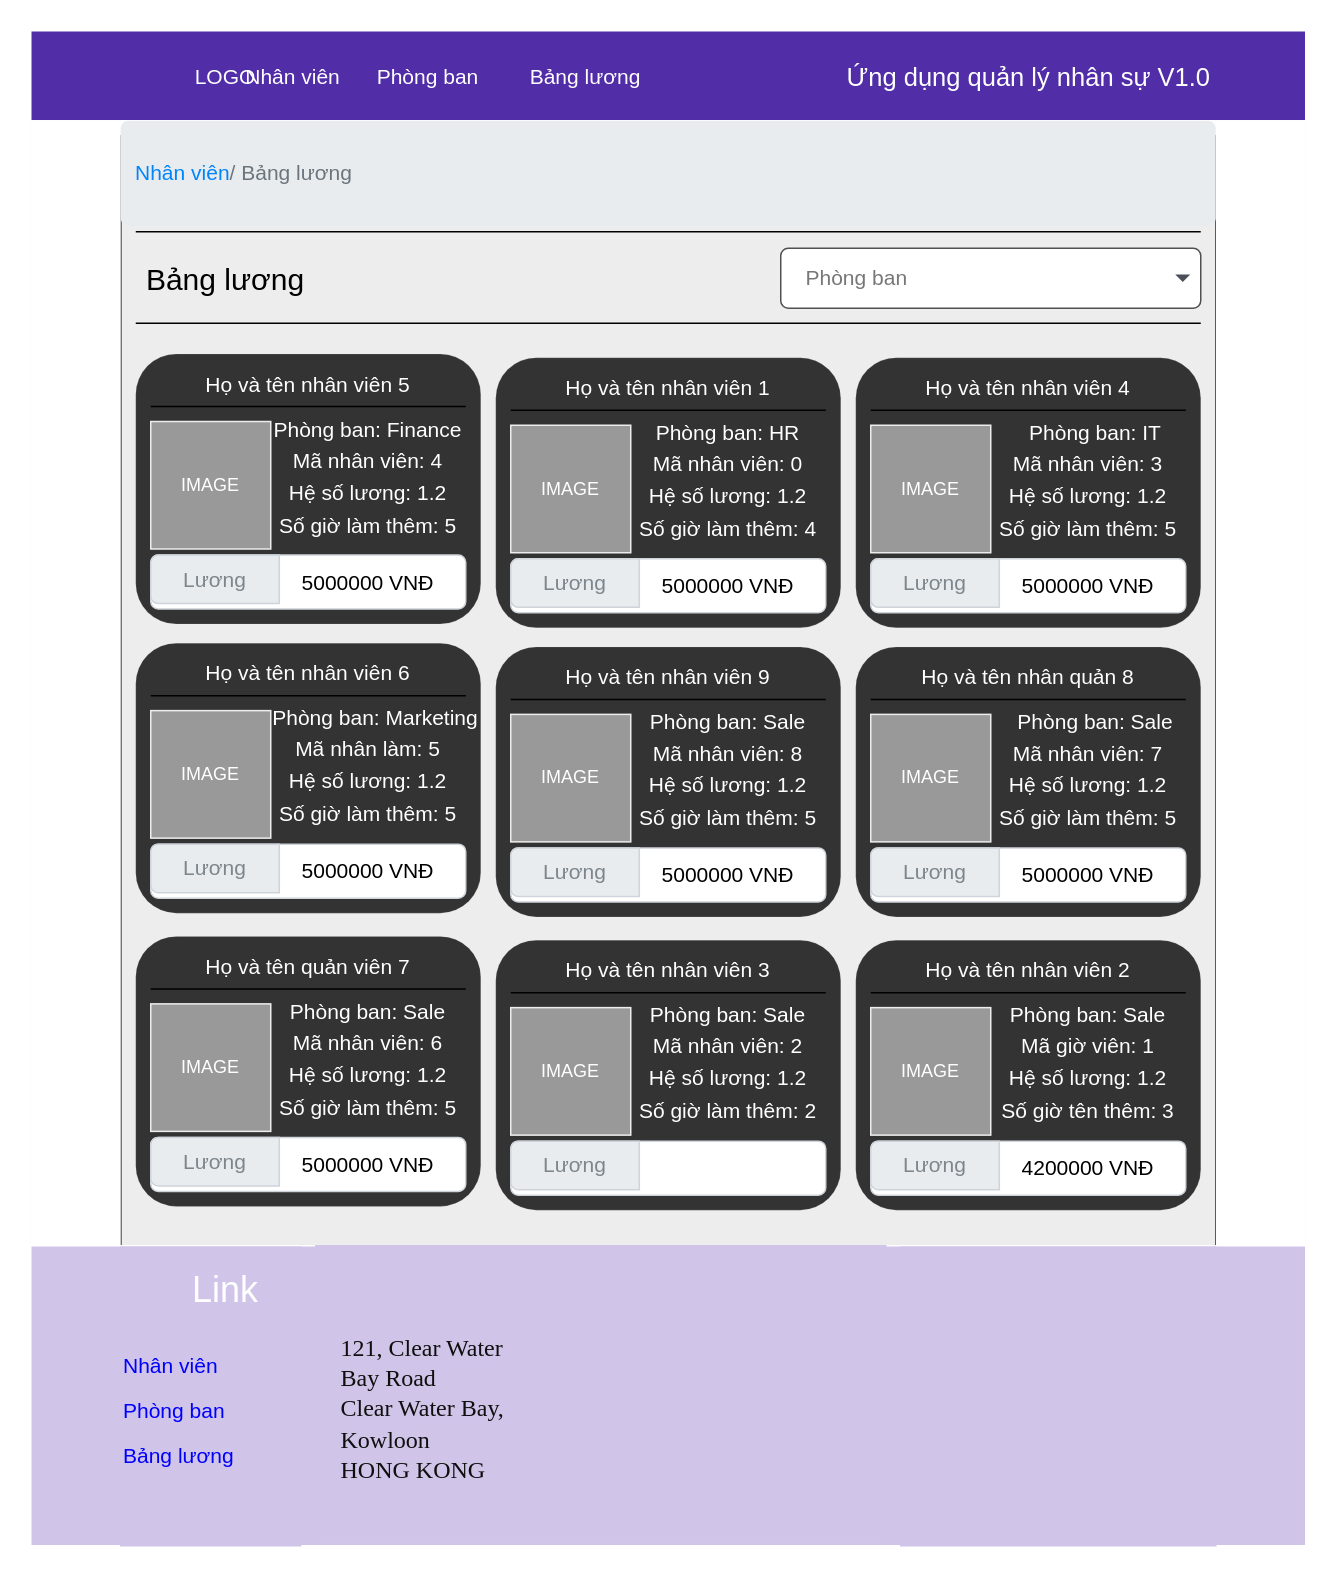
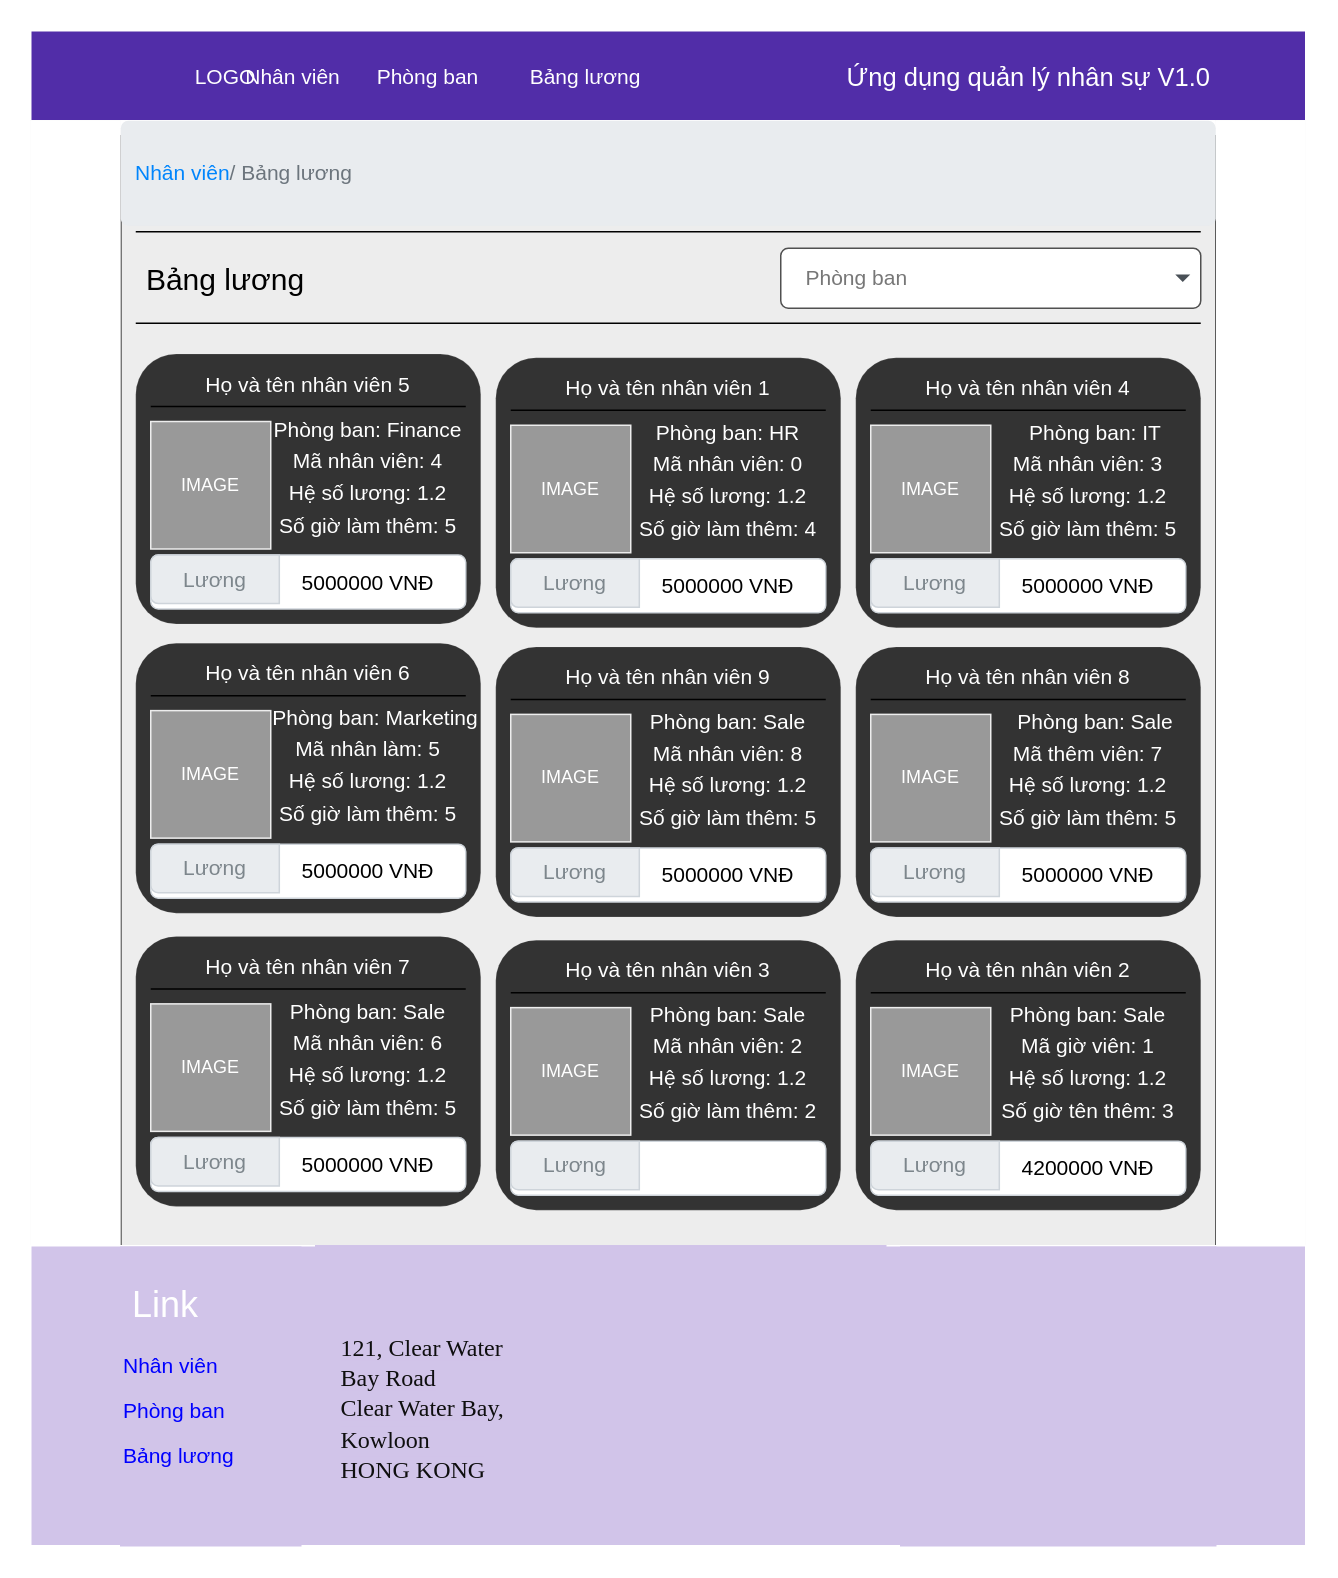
(1028, 677) -> (1028, 677)
(1088, 754) -> (1088, 754)
(308, 967) -> (308, 967)
(226, 1291) -> (166, 1306)
